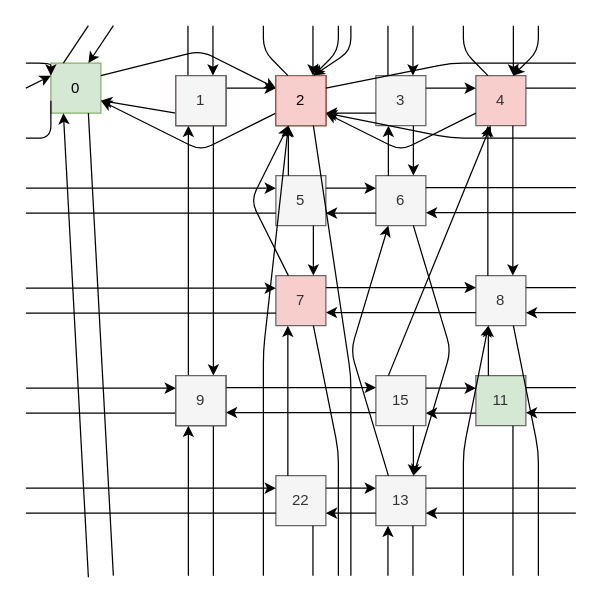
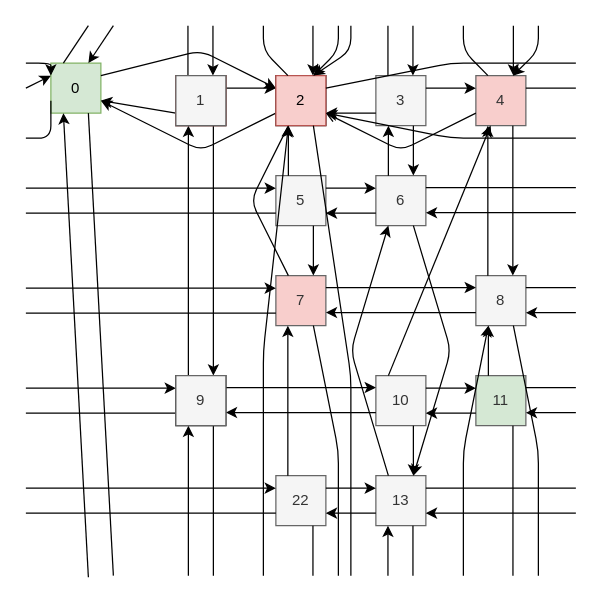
(335, 118) -> (333, 117)
(284, 135) -> (286, 130)
(401, 401) -> (401, 401)
